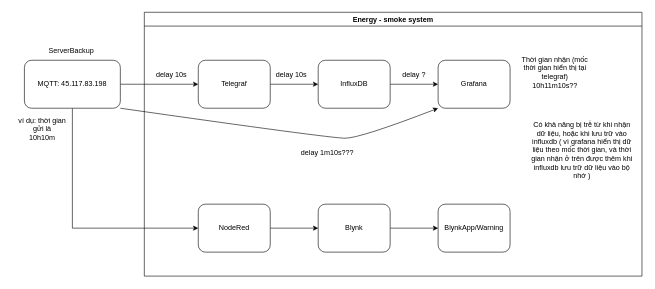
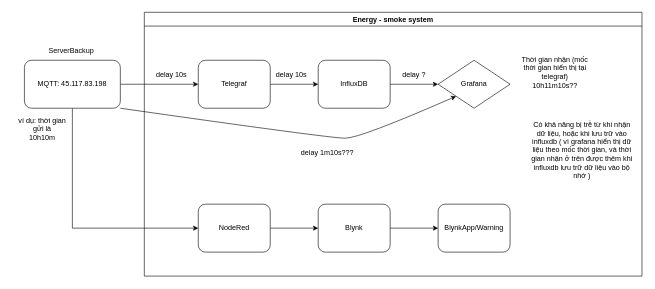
(474, 84) -> (474, 84)
